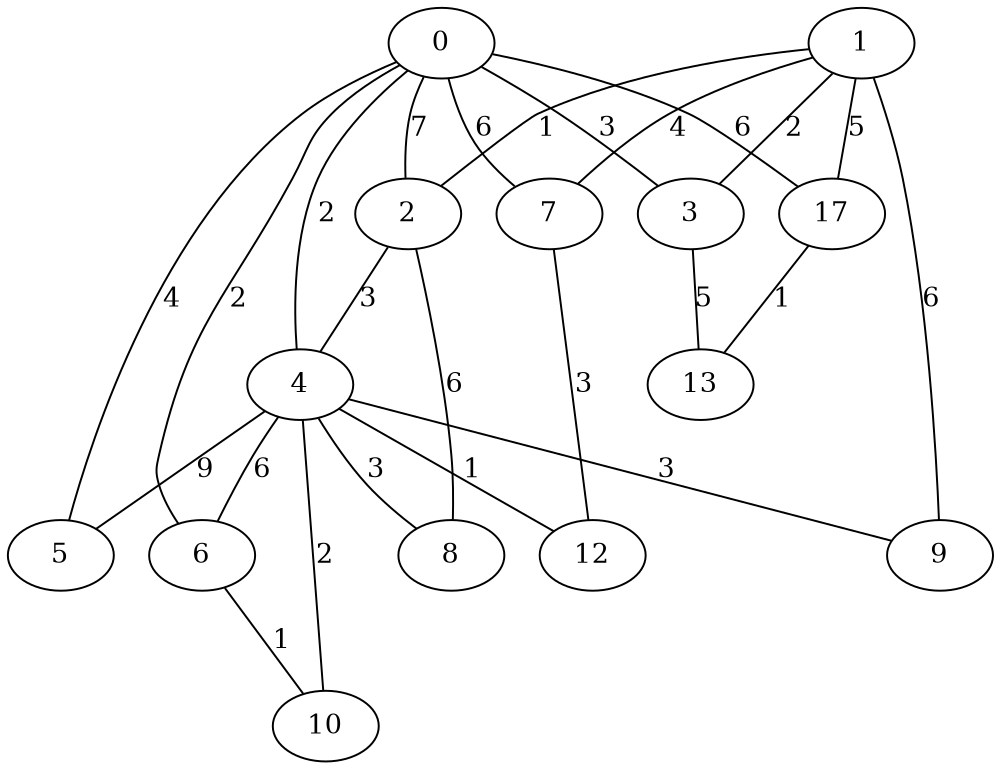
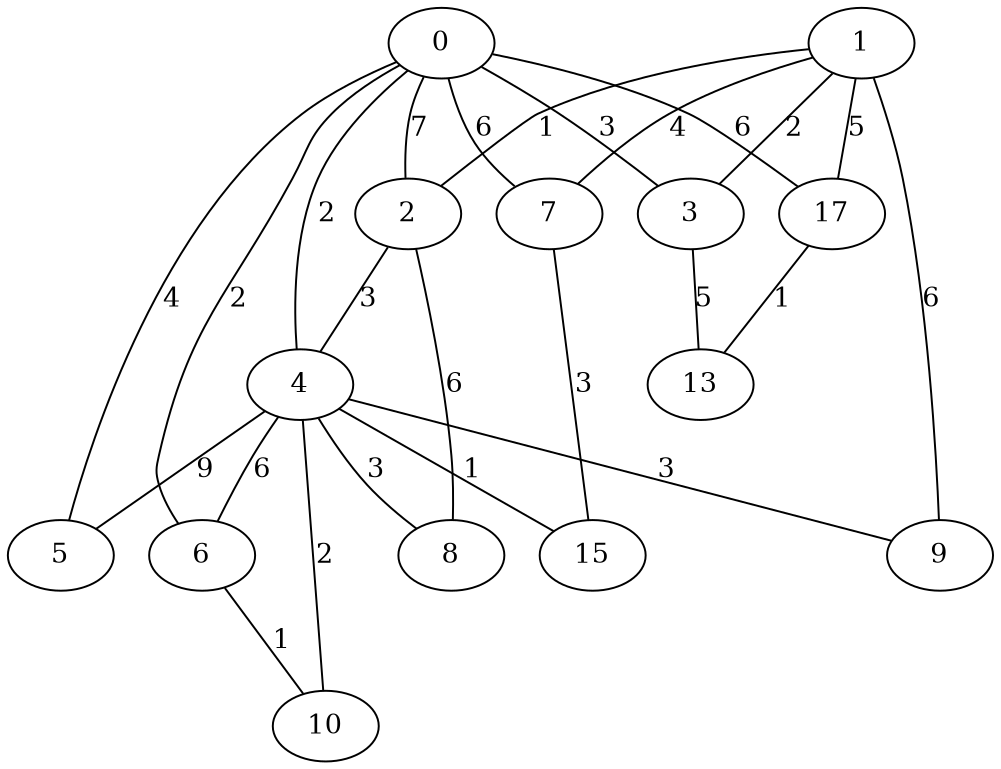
(593, 555) -> (593, 555)
